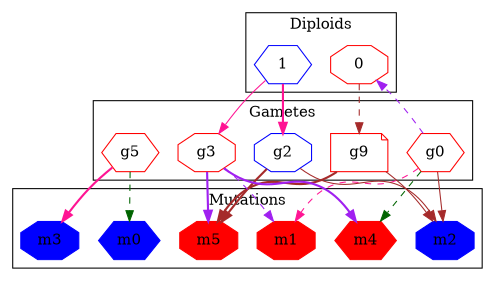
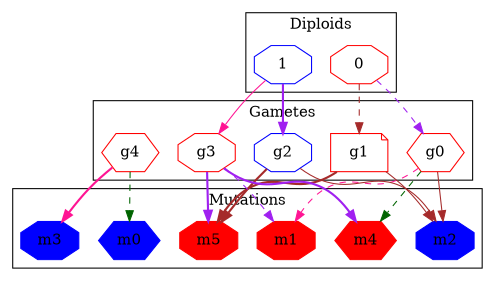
(283, 65) -> (283, 65)
(283, 107) -> (283, 107)
(405, 110) -> (404, 108)
(130, 153) -> (130, 153)
(359, 153) -> (359, 153)
